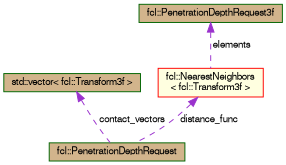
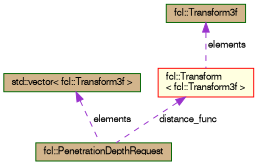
(211, 13) -> (206, 13)
(211, 83) -> (206, 83)
(131, 120) -> (112, 120)
